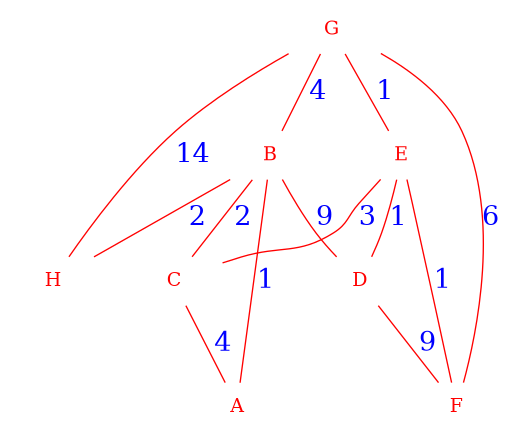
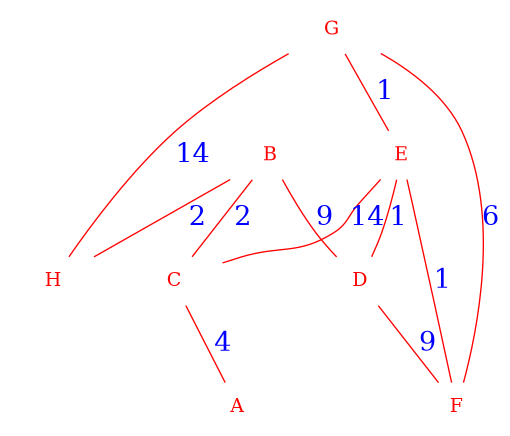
(301, 92) -> none
(368, 218) -> (368, 218)
(254, 281) -> none
